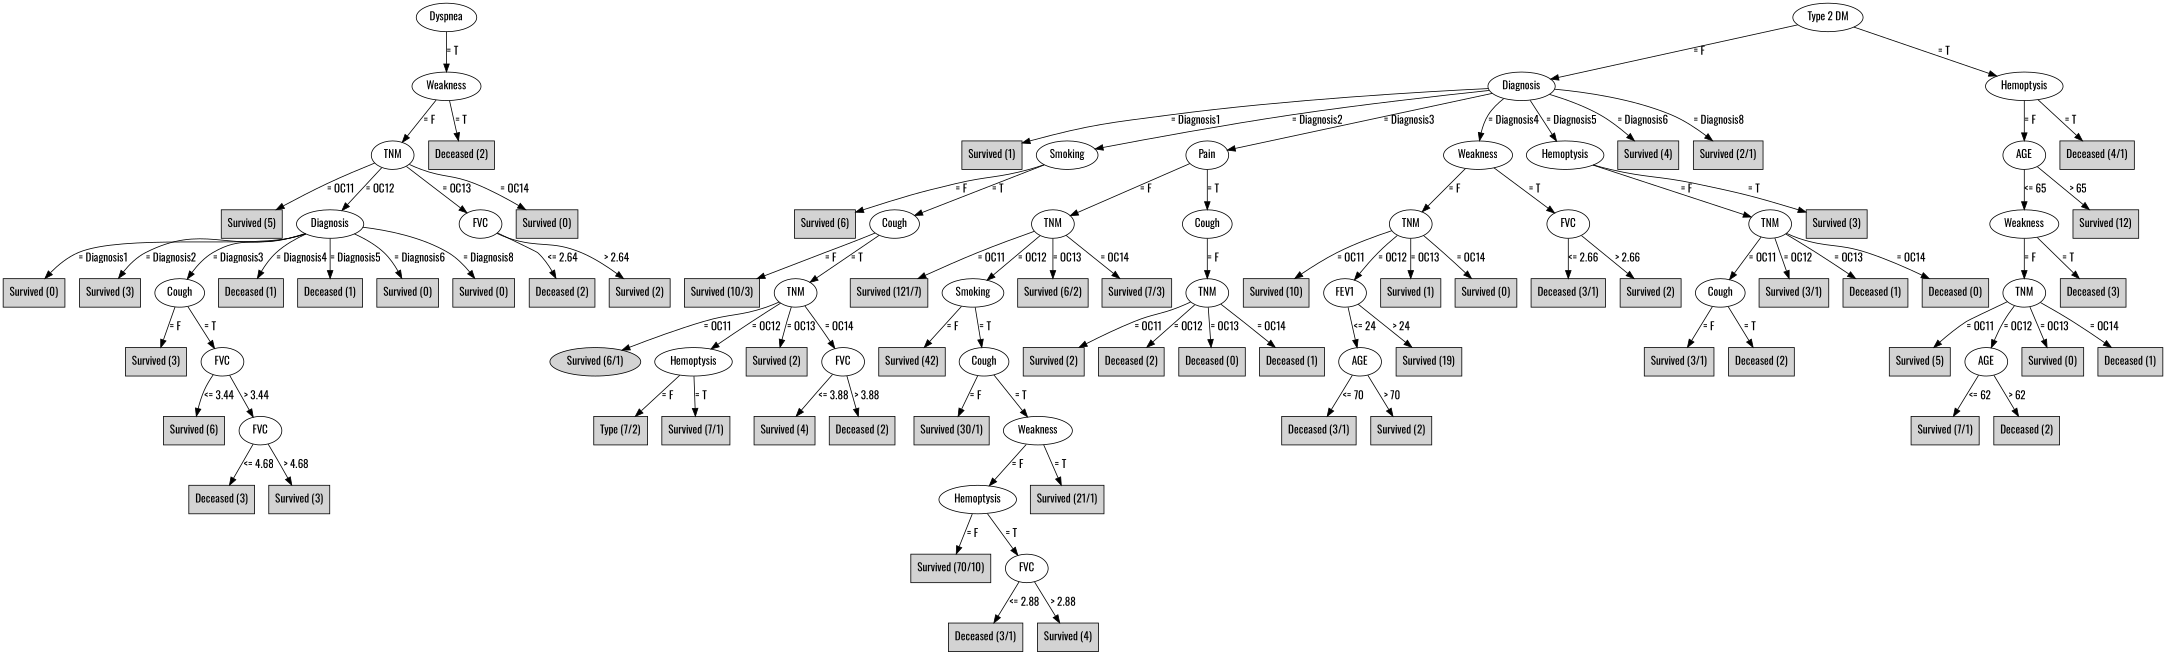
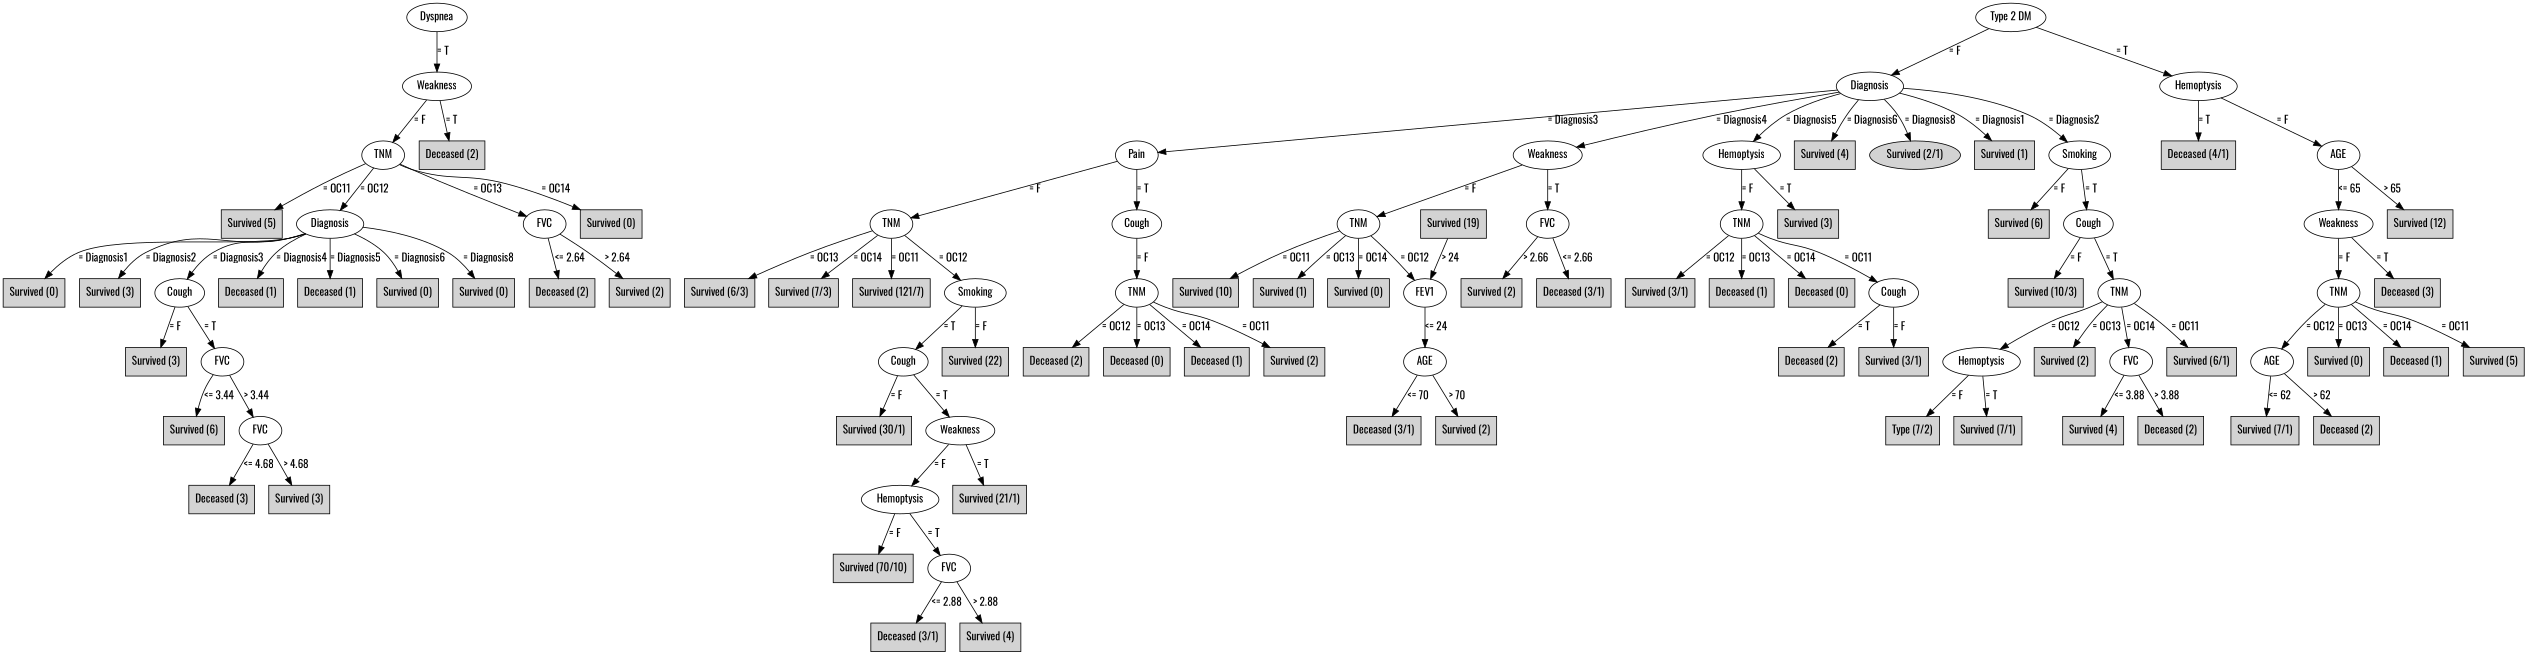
(1728, 155) -> (1915, 155)
(1053, 293) -> (720, 293)
(1382, 323) -> (1441, 255)
(595, 362) -> (2202, 362)
(912, 362) -> (975, 362)
